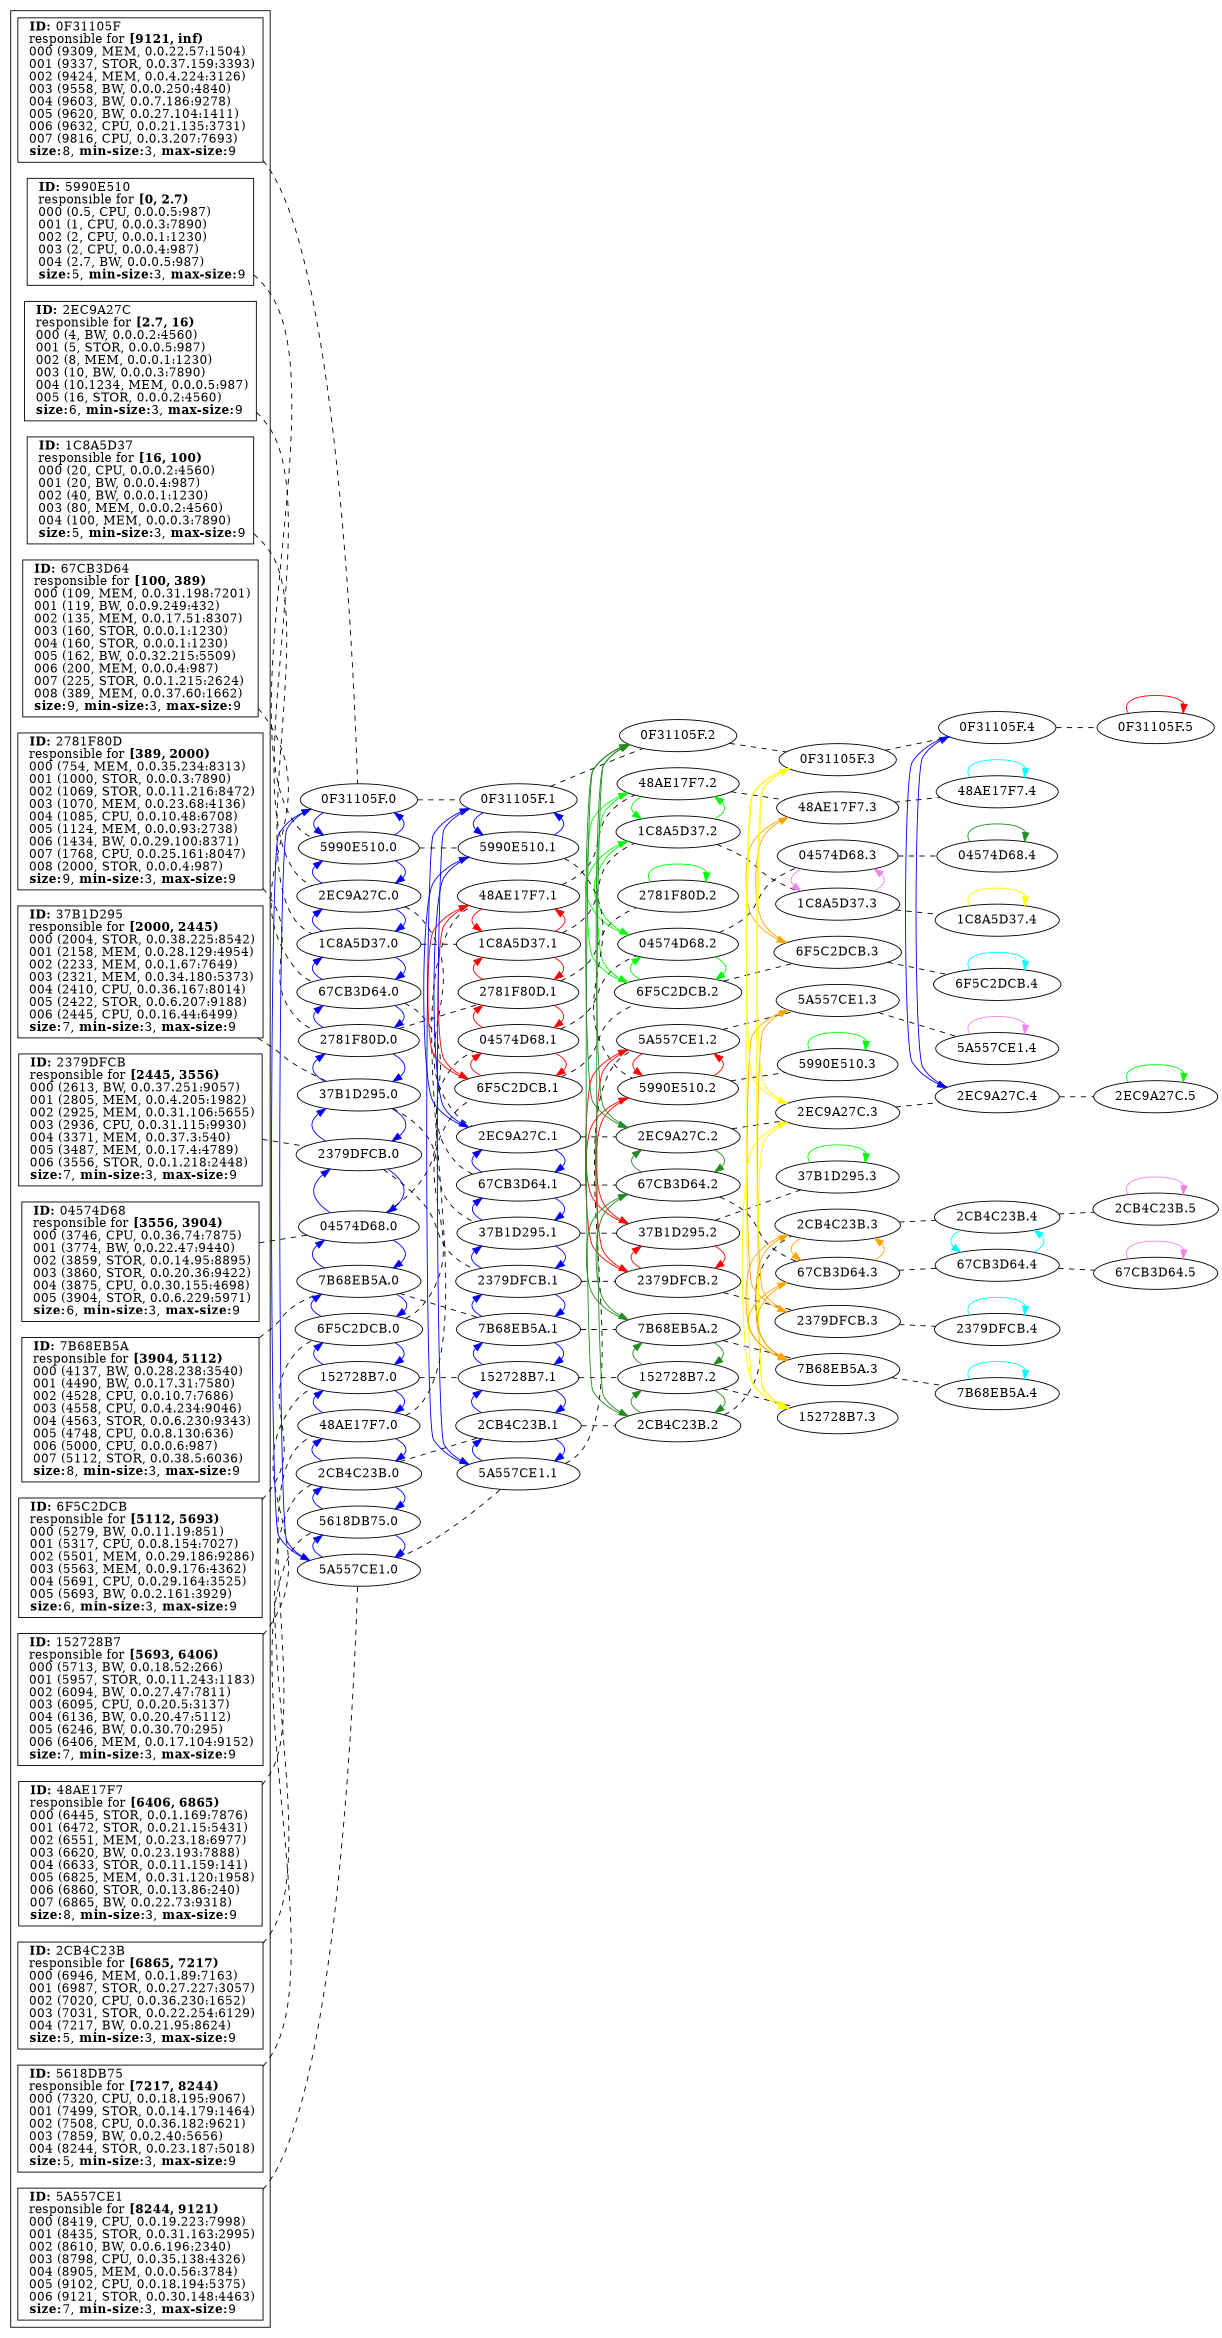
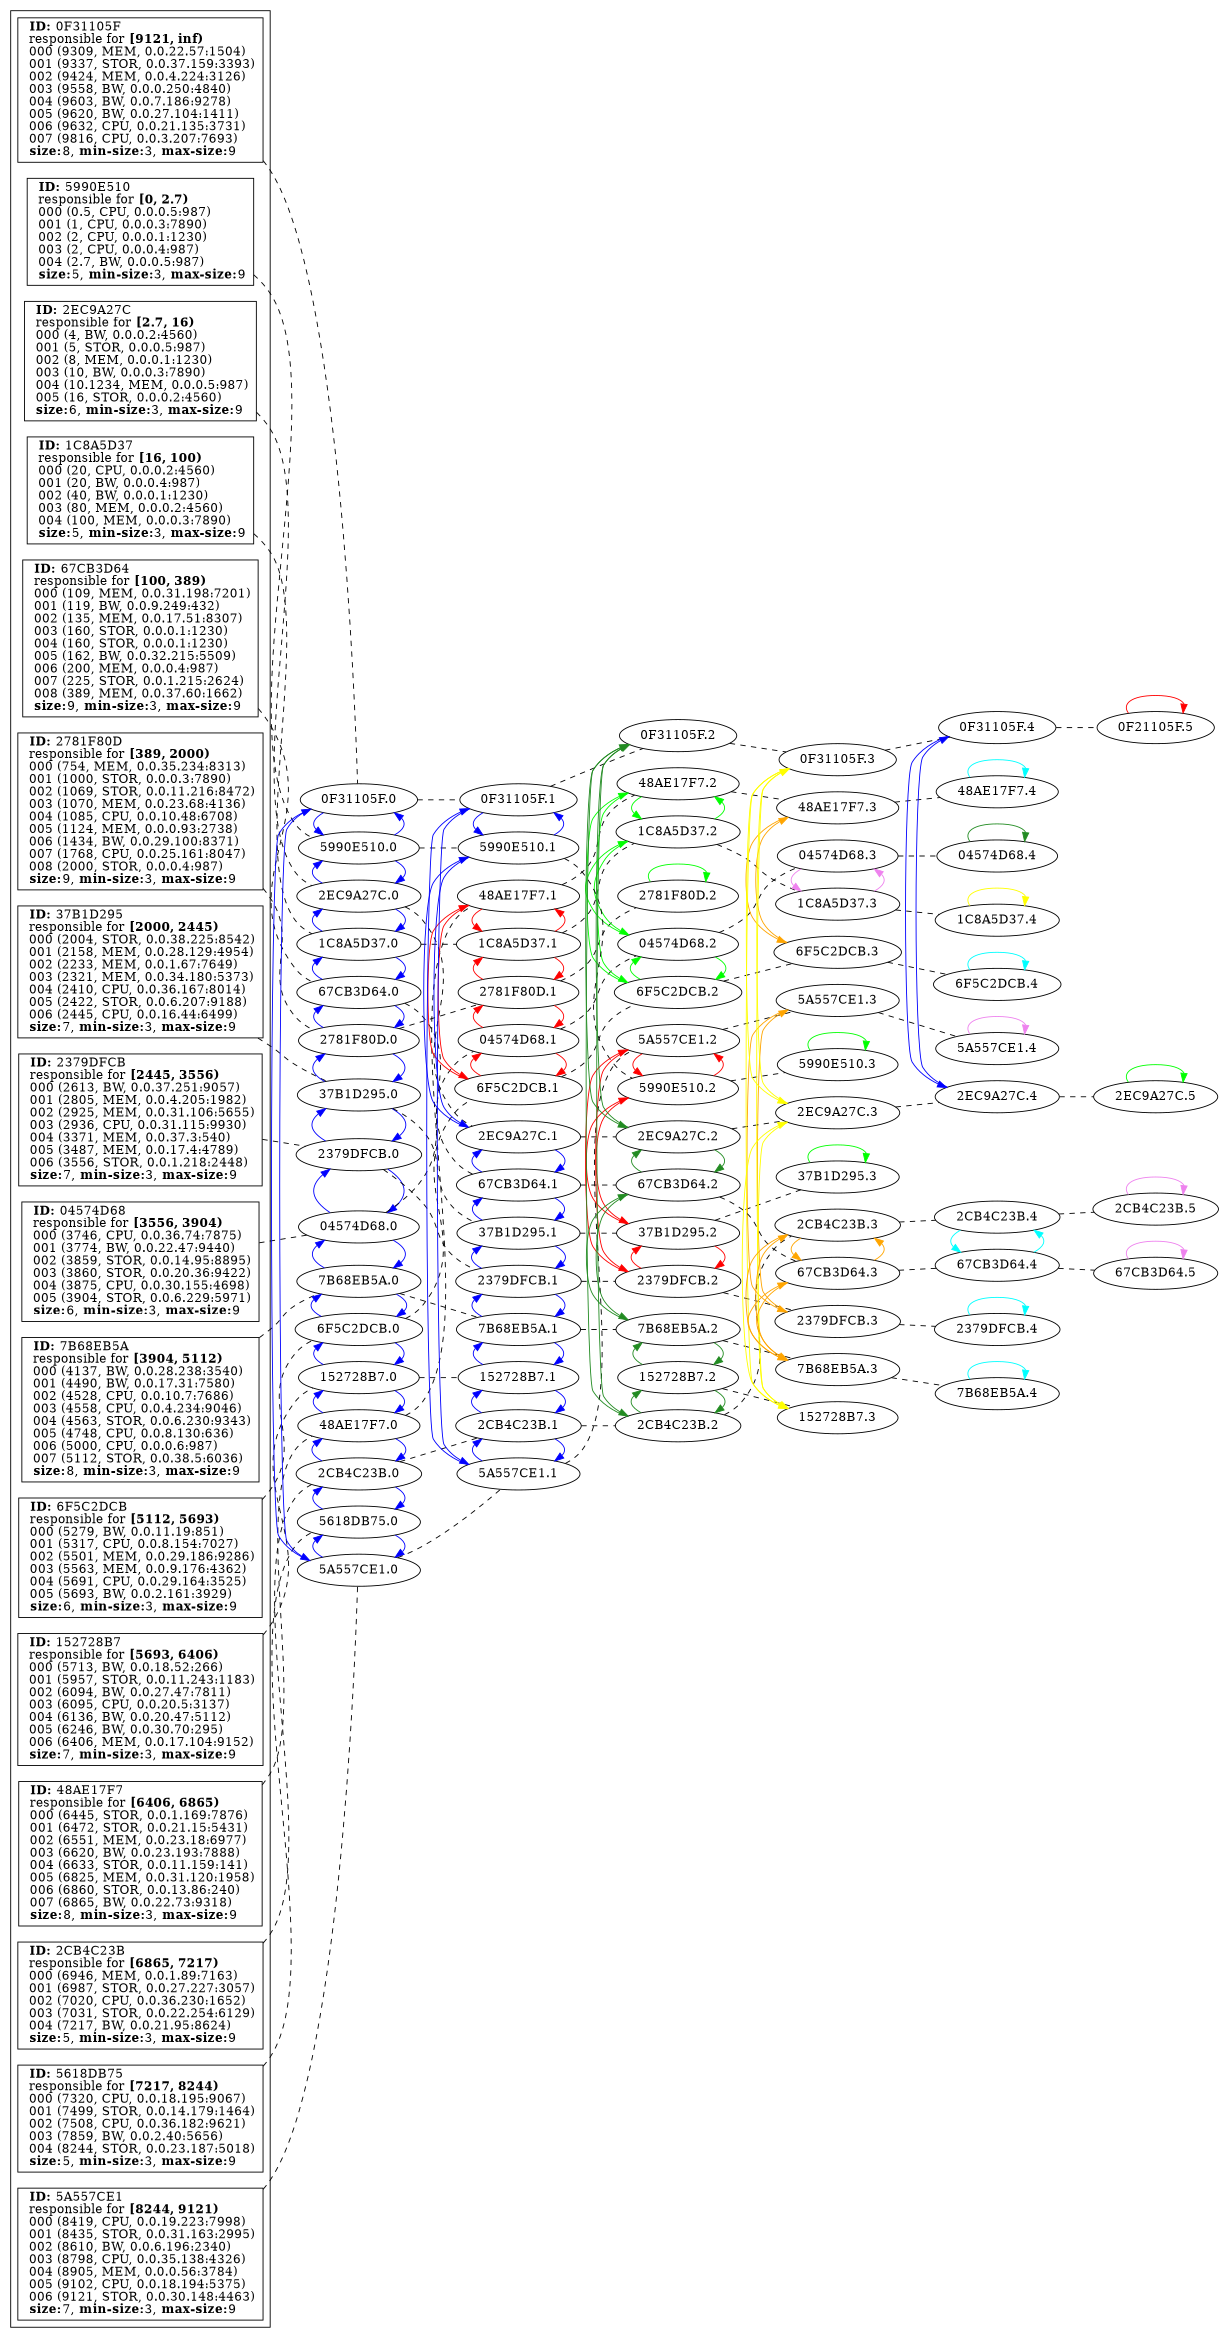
(1156, 728) -> (1156, 728)
(608, 1378) -> none
